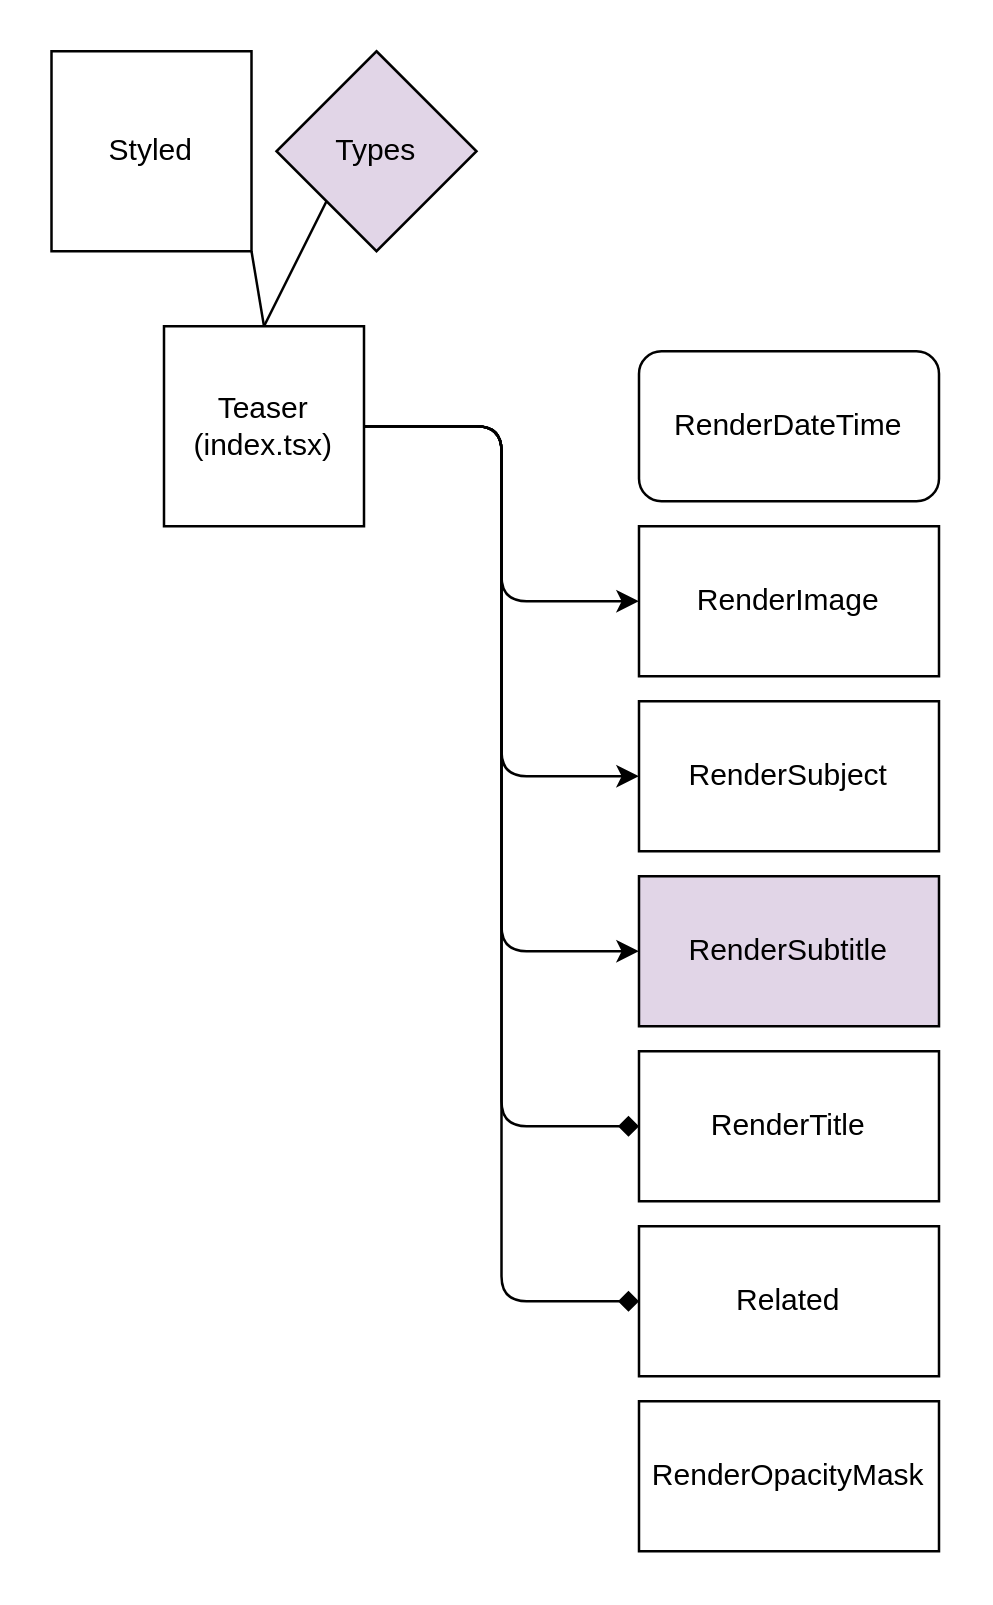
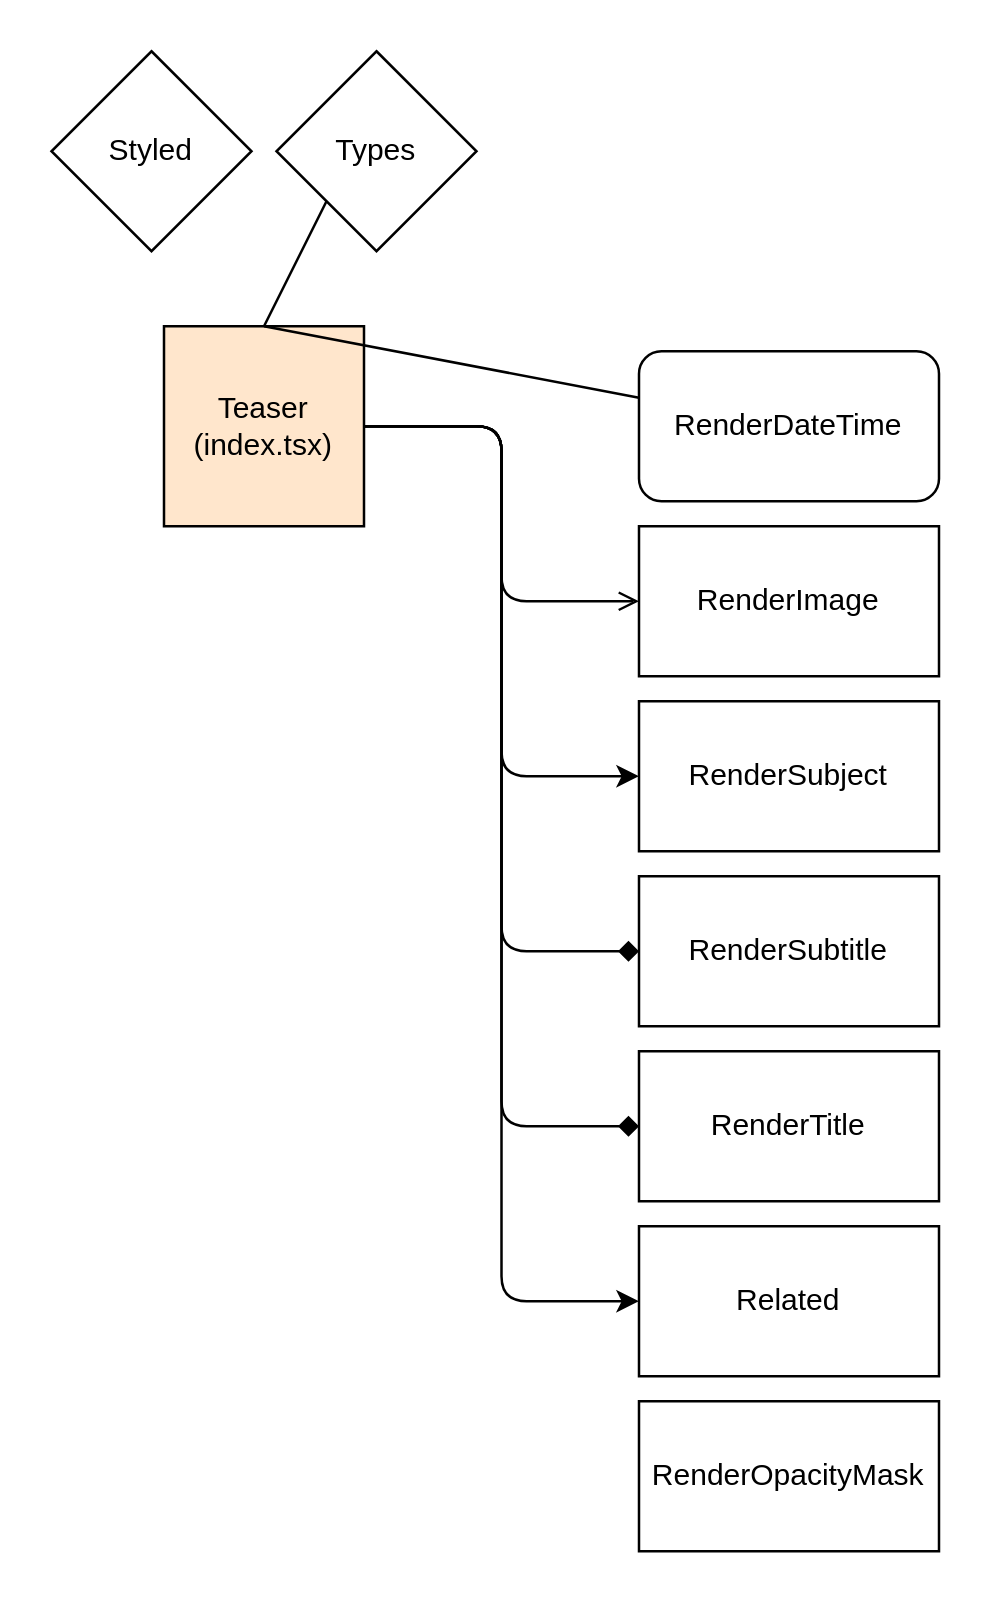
(151, 151) -> (151, 151)
(376, 151) -> (376, 151)
(257, 285) -> (453, 362)
(264, 426) -> (264, 426)
(621, 601) -> (625, 601)
(620, 951) -> (618, 951)
(789, 951) -> (789, 951)
(618, 1301) -> (620, 1301)
